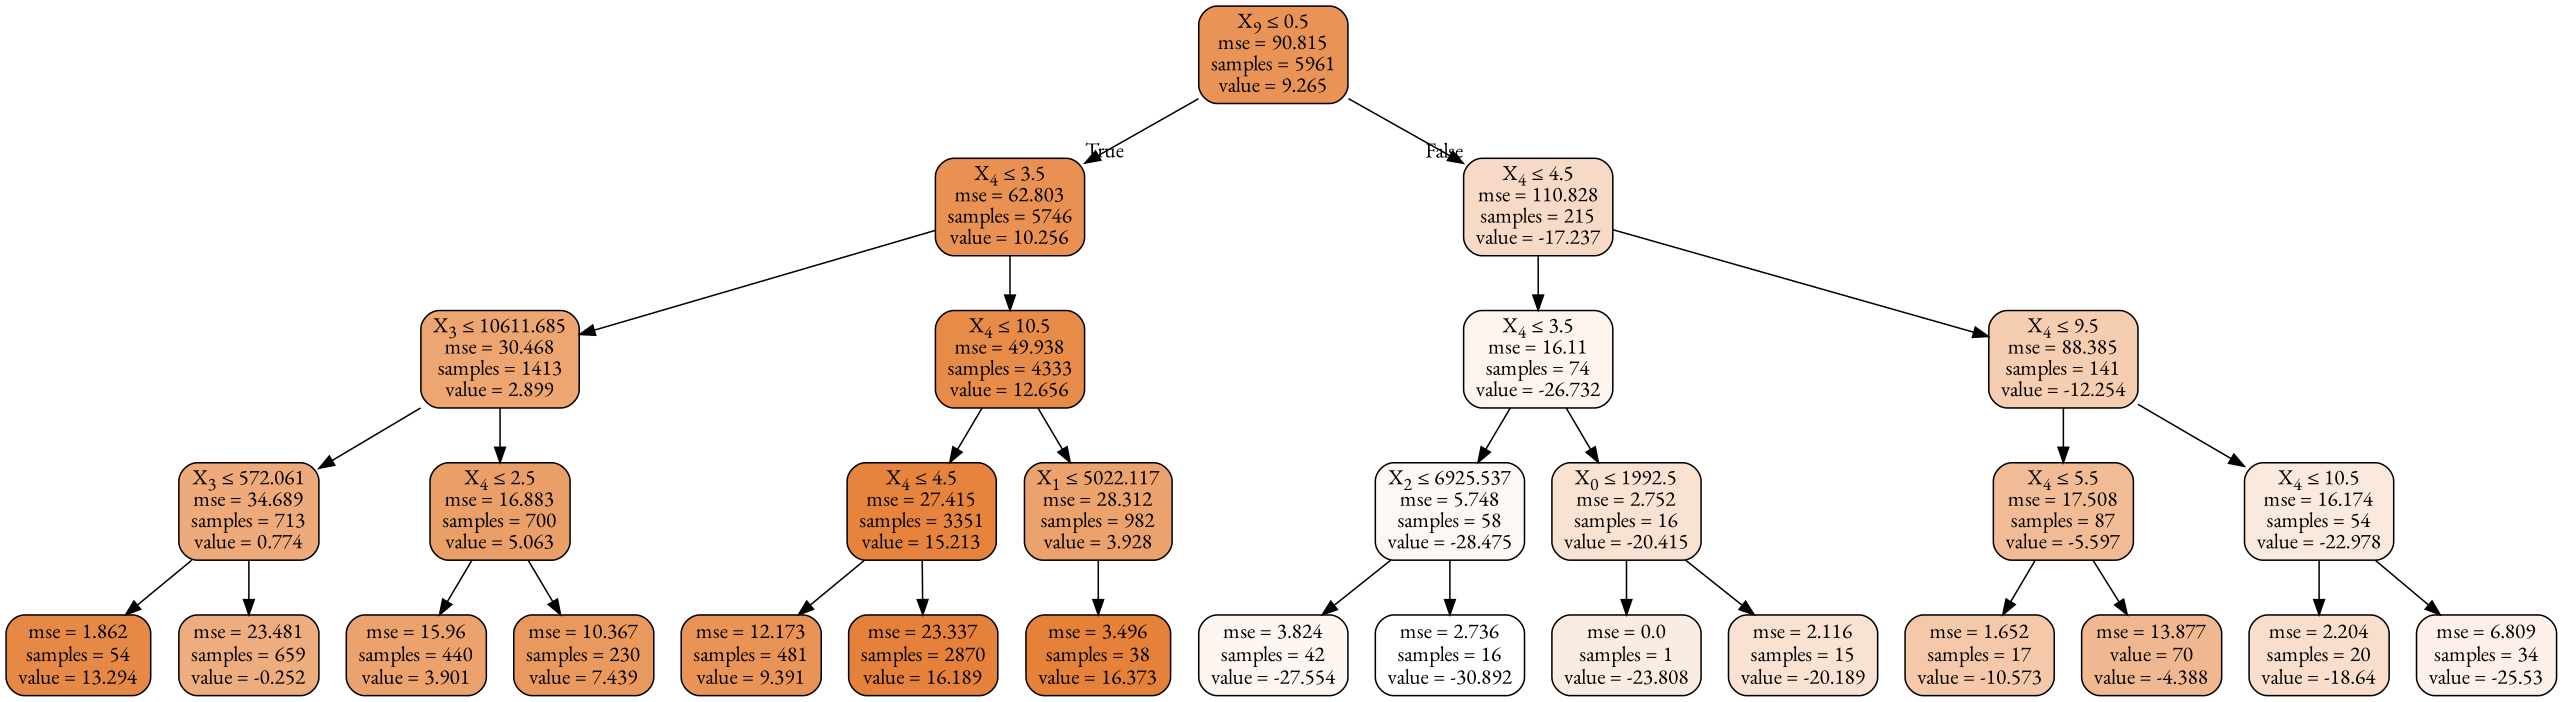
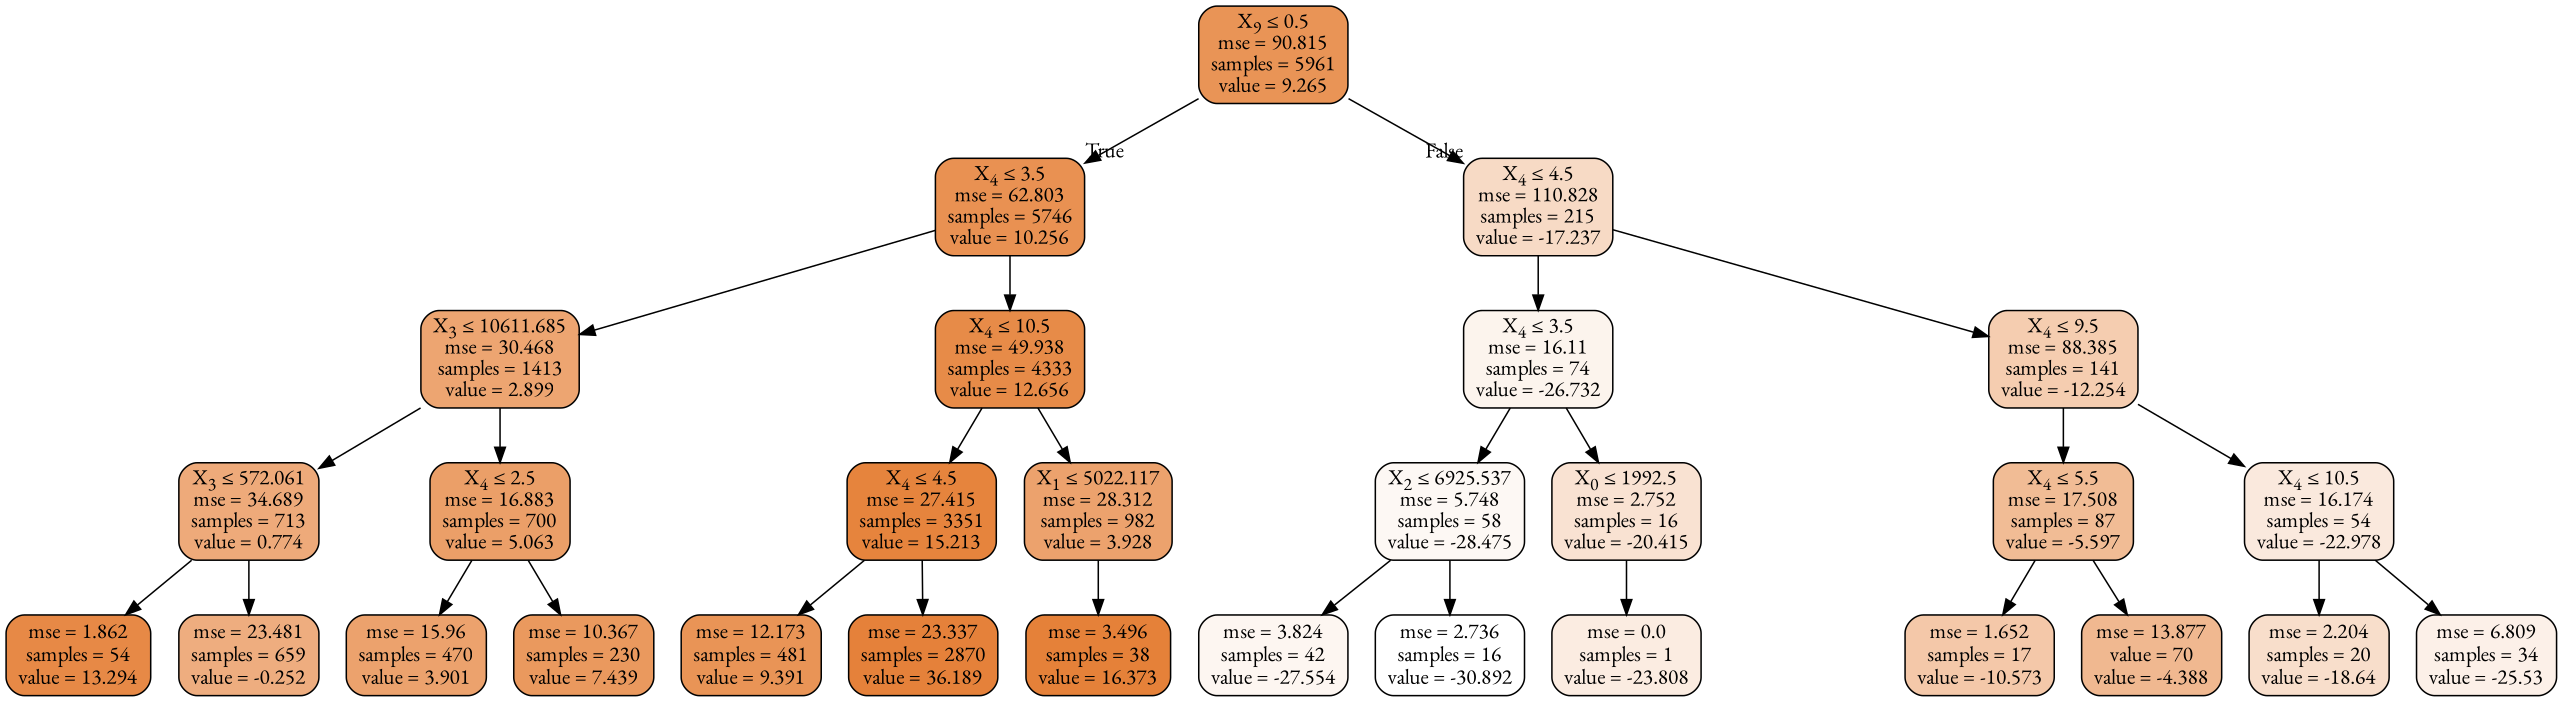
(416, 655) -> (416, 655)
(1803, 655) -> none
(923, 677) -> (923, 677)
